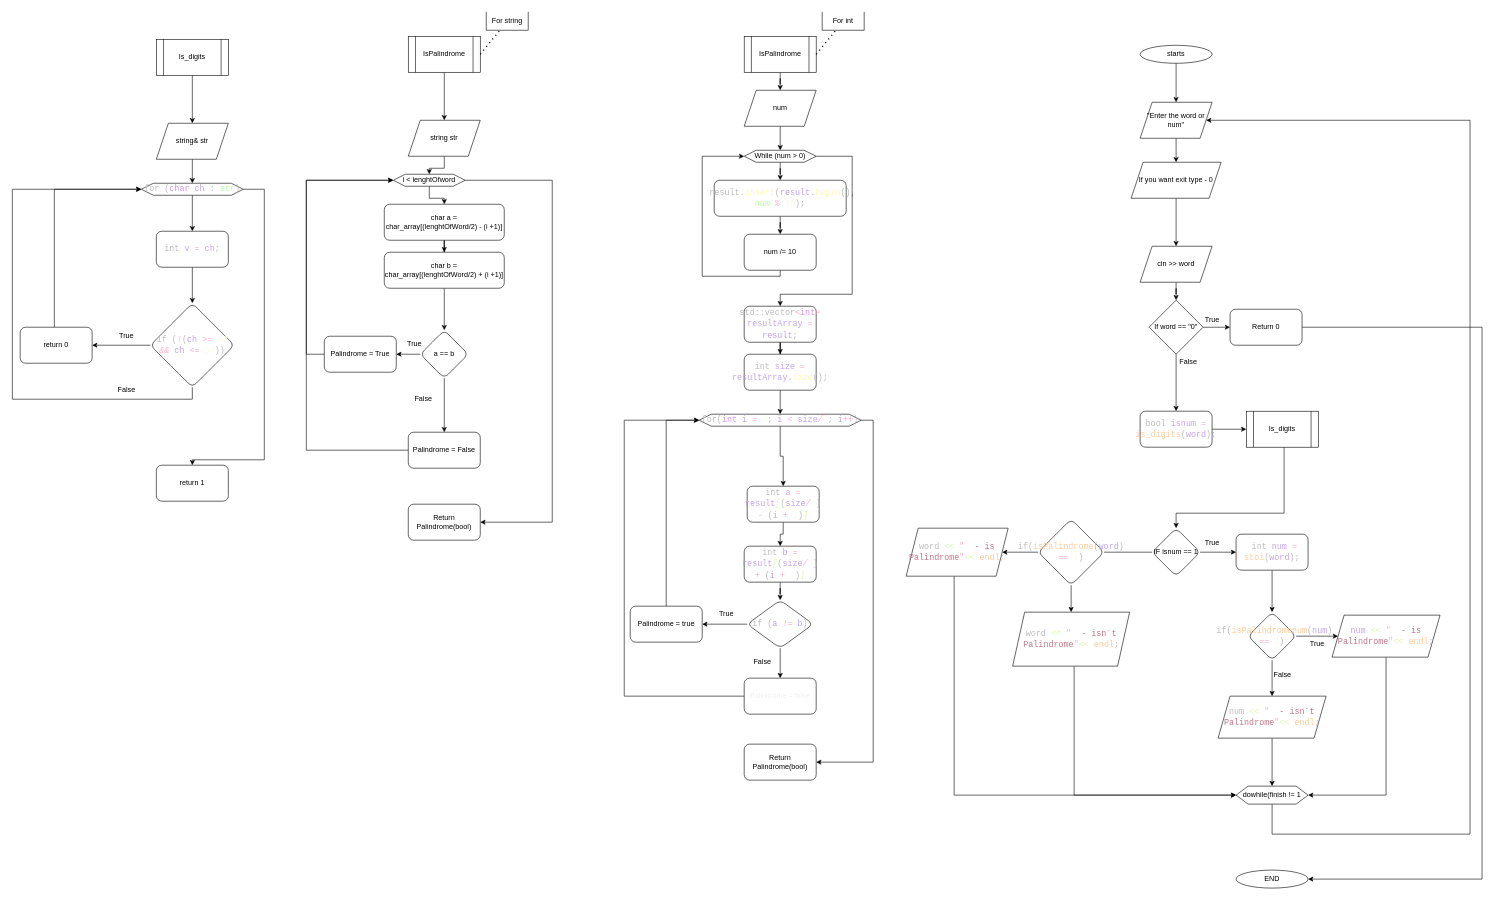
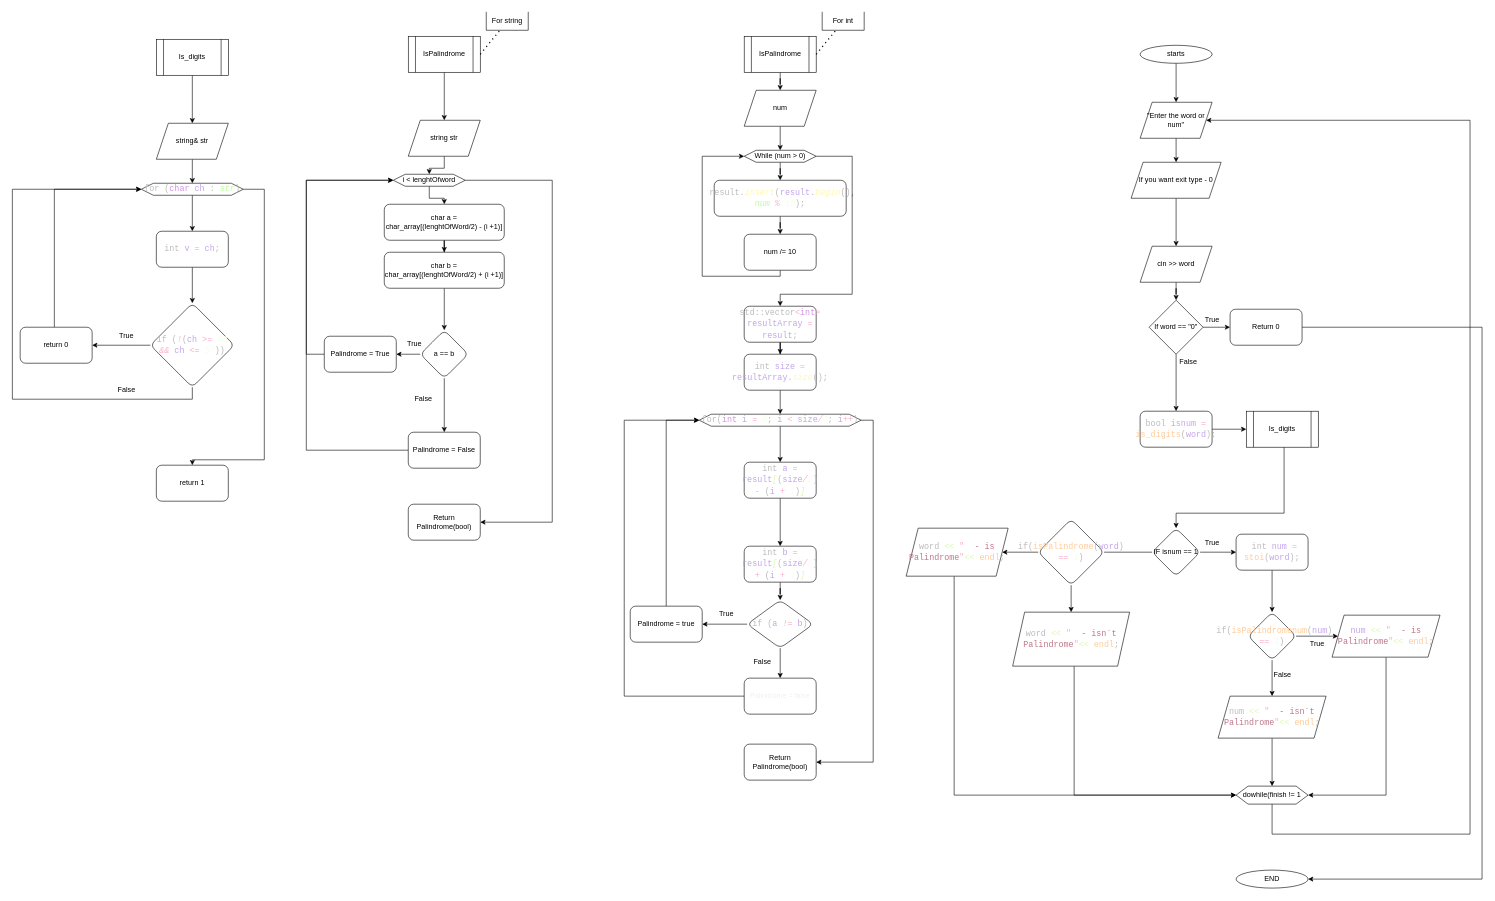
(783, 504) -> (780, 480)
